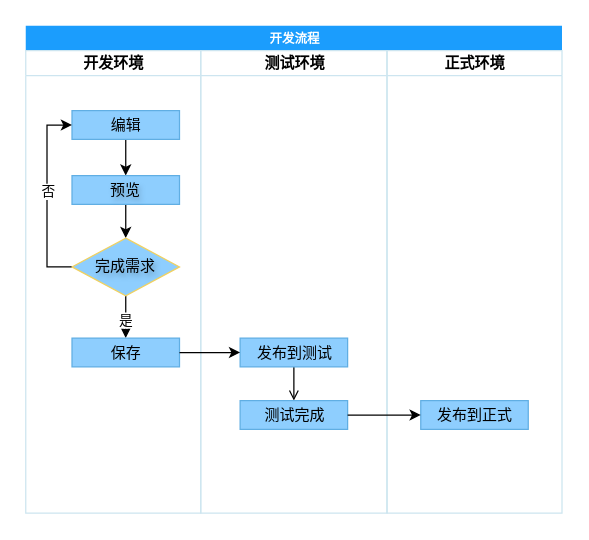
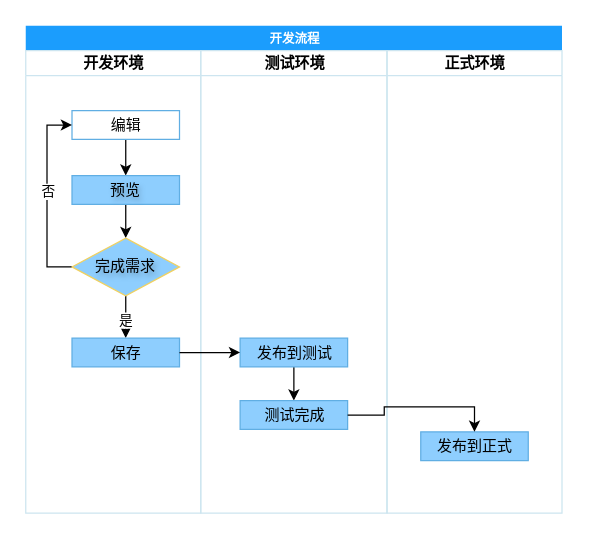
(126, 125) -> (126, 125)
(294, 392) -> (294, 391)
(474, 415) -> (474, 446)
